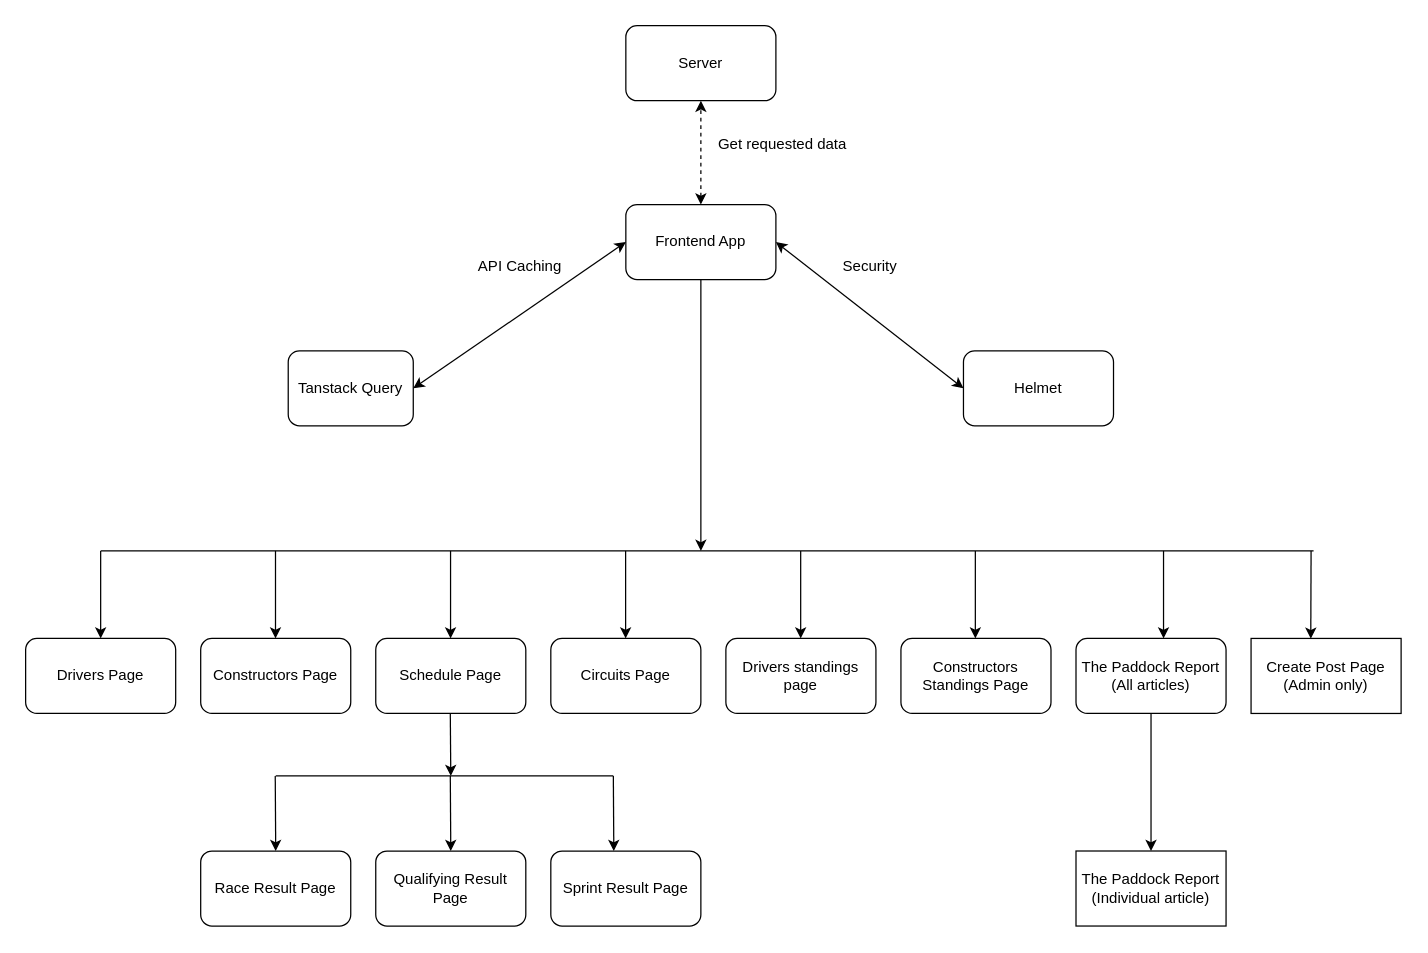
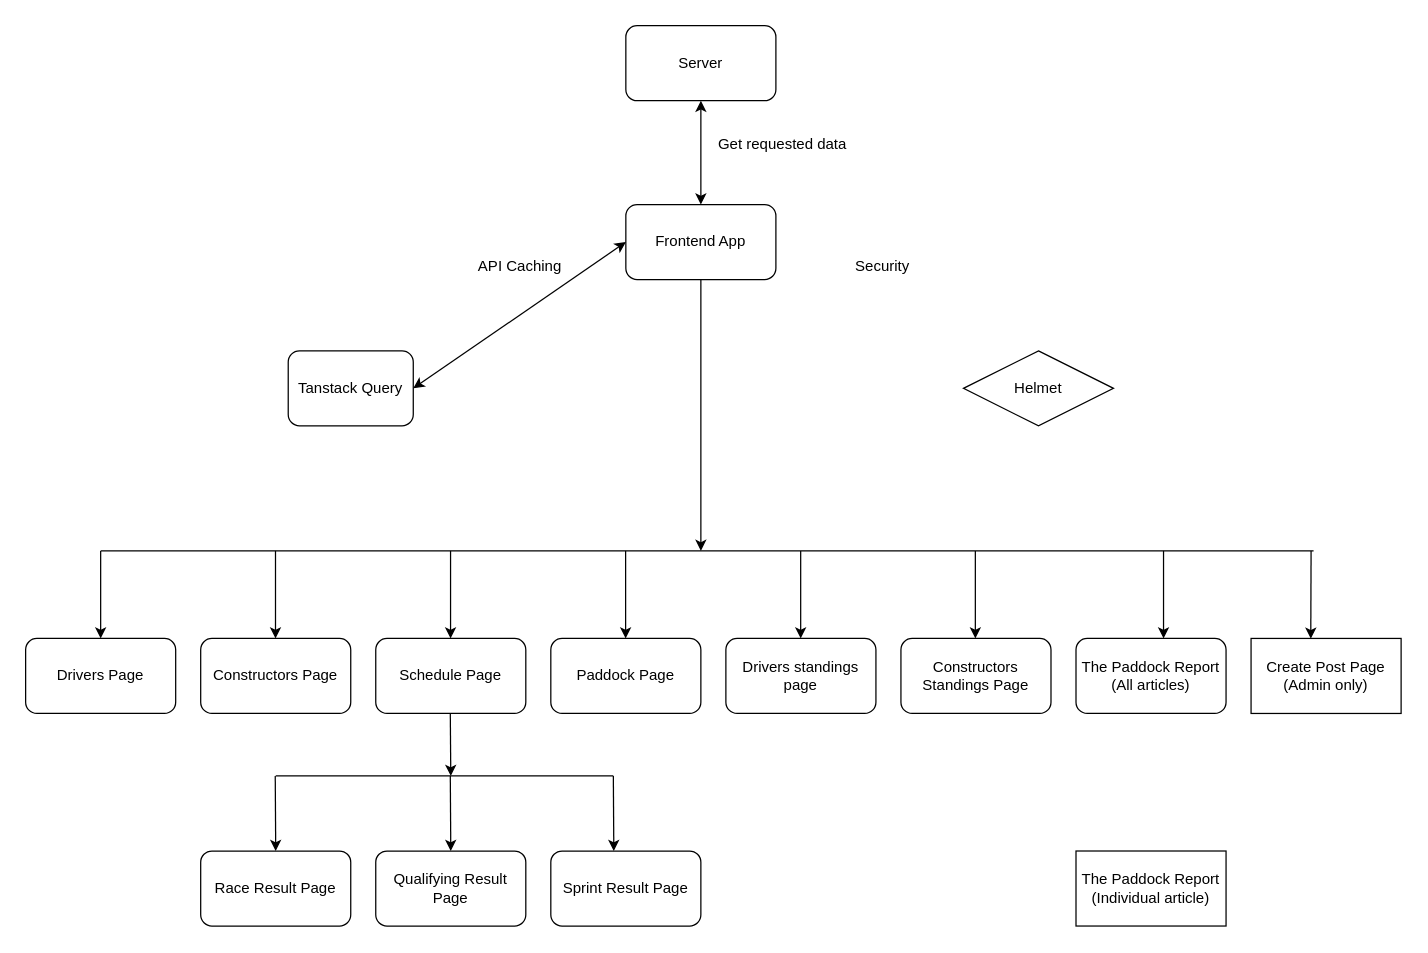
(701, 153) -> (701, 153)
(869, 267) -> (882, 267)
(870, 315) -> none
(1038, 388) -> (1038, 388)
(626, 676) -> (626, 676)
(1151, 777) -> none
